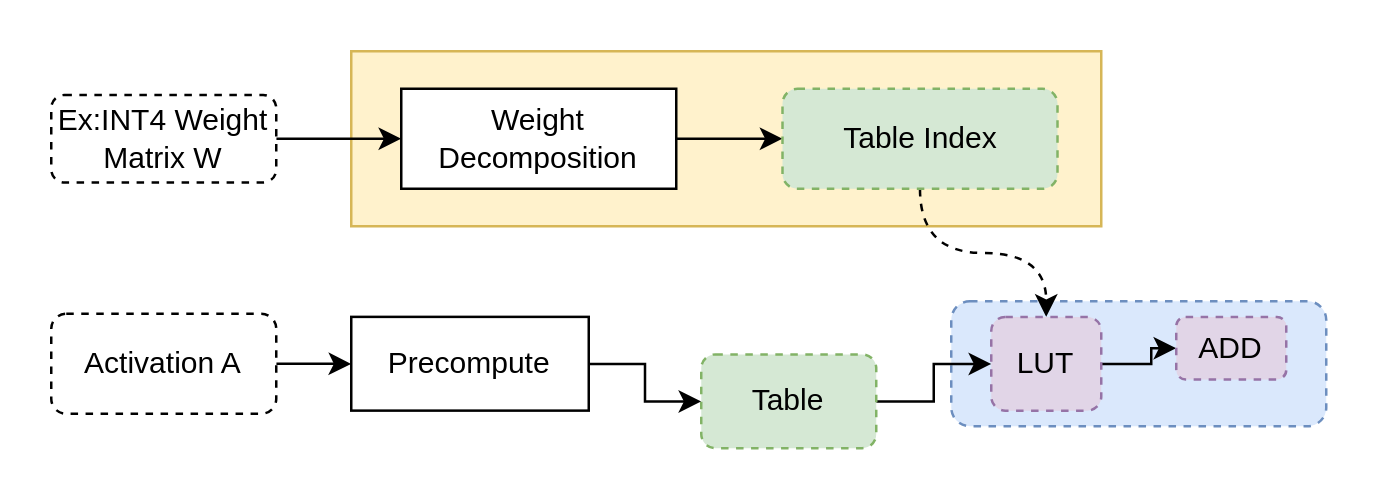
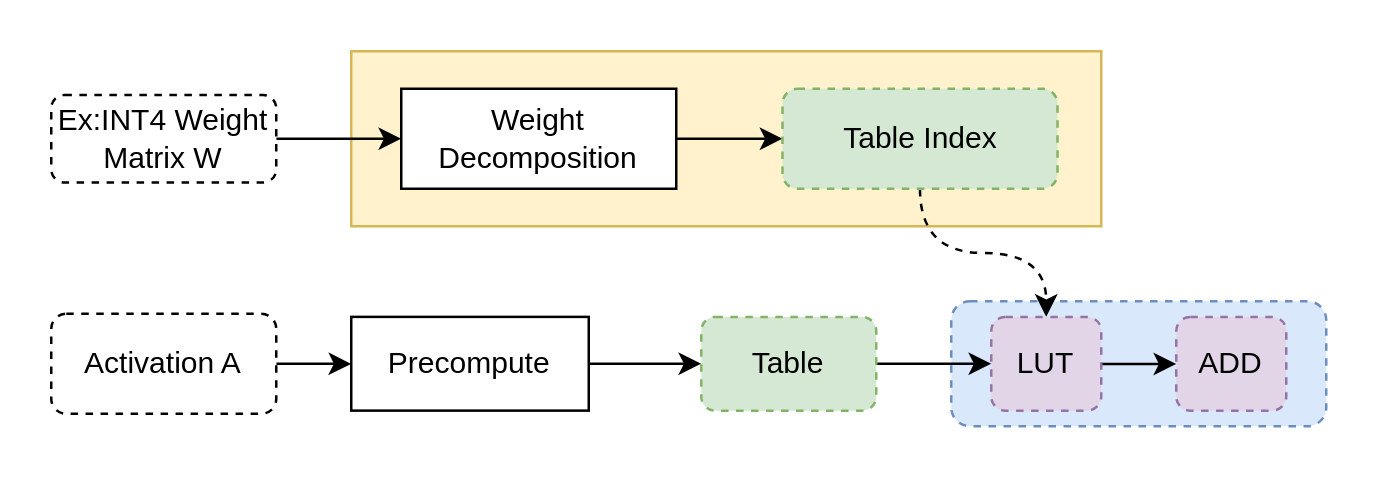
(1231, 348) -> (1231, 364)
(789, 401) -> (789, 364)
